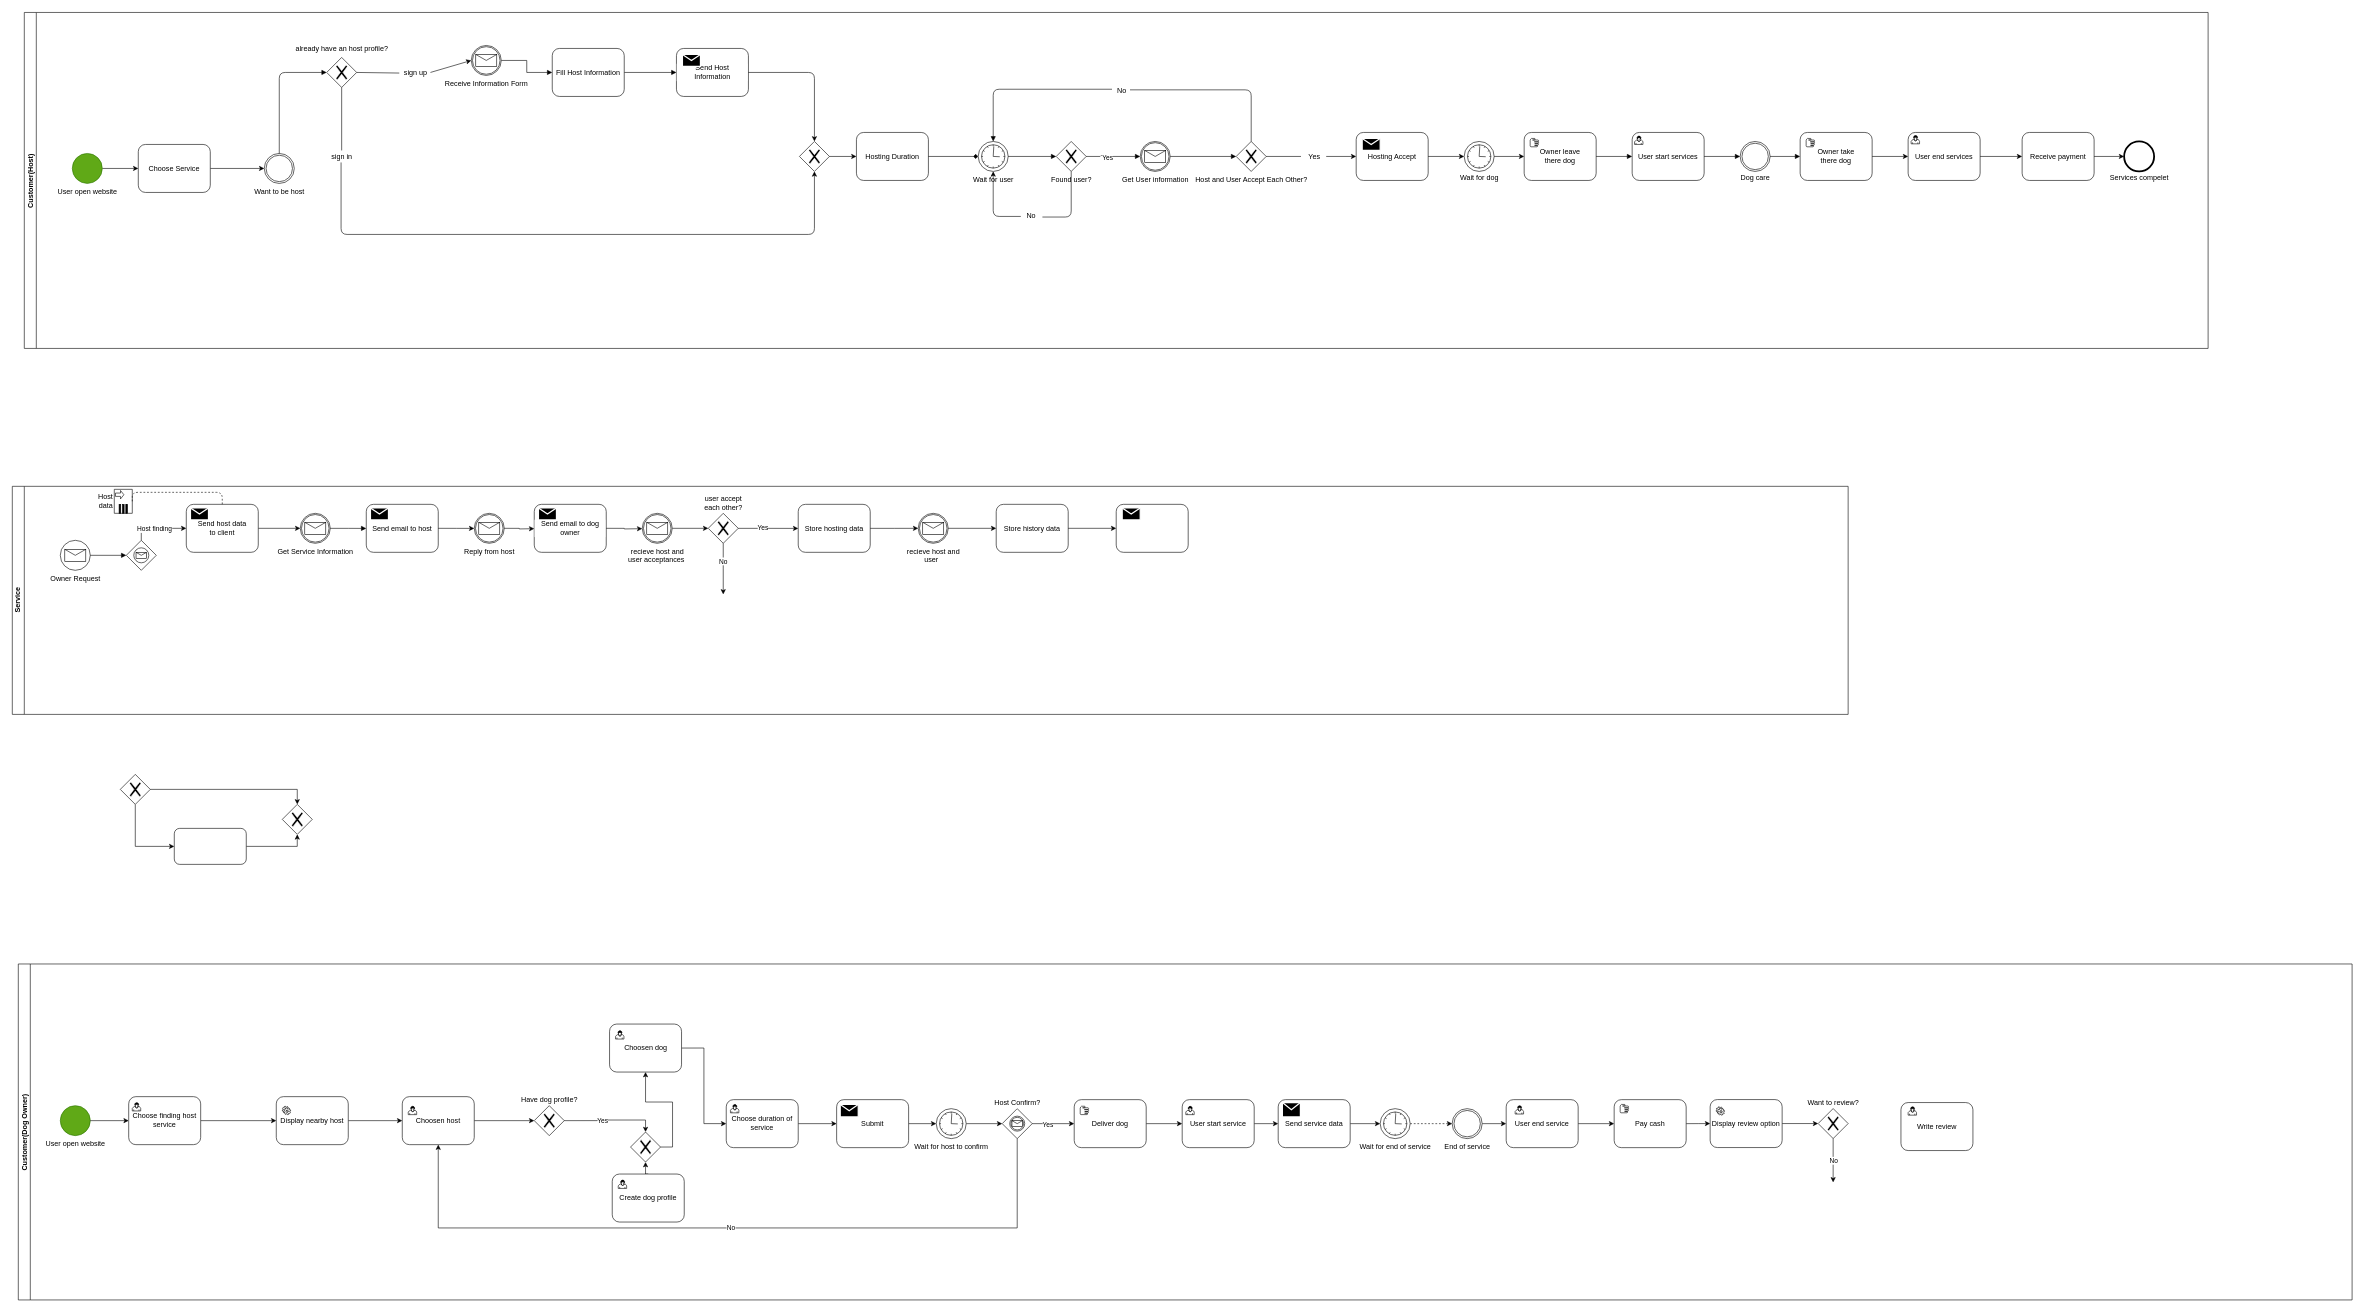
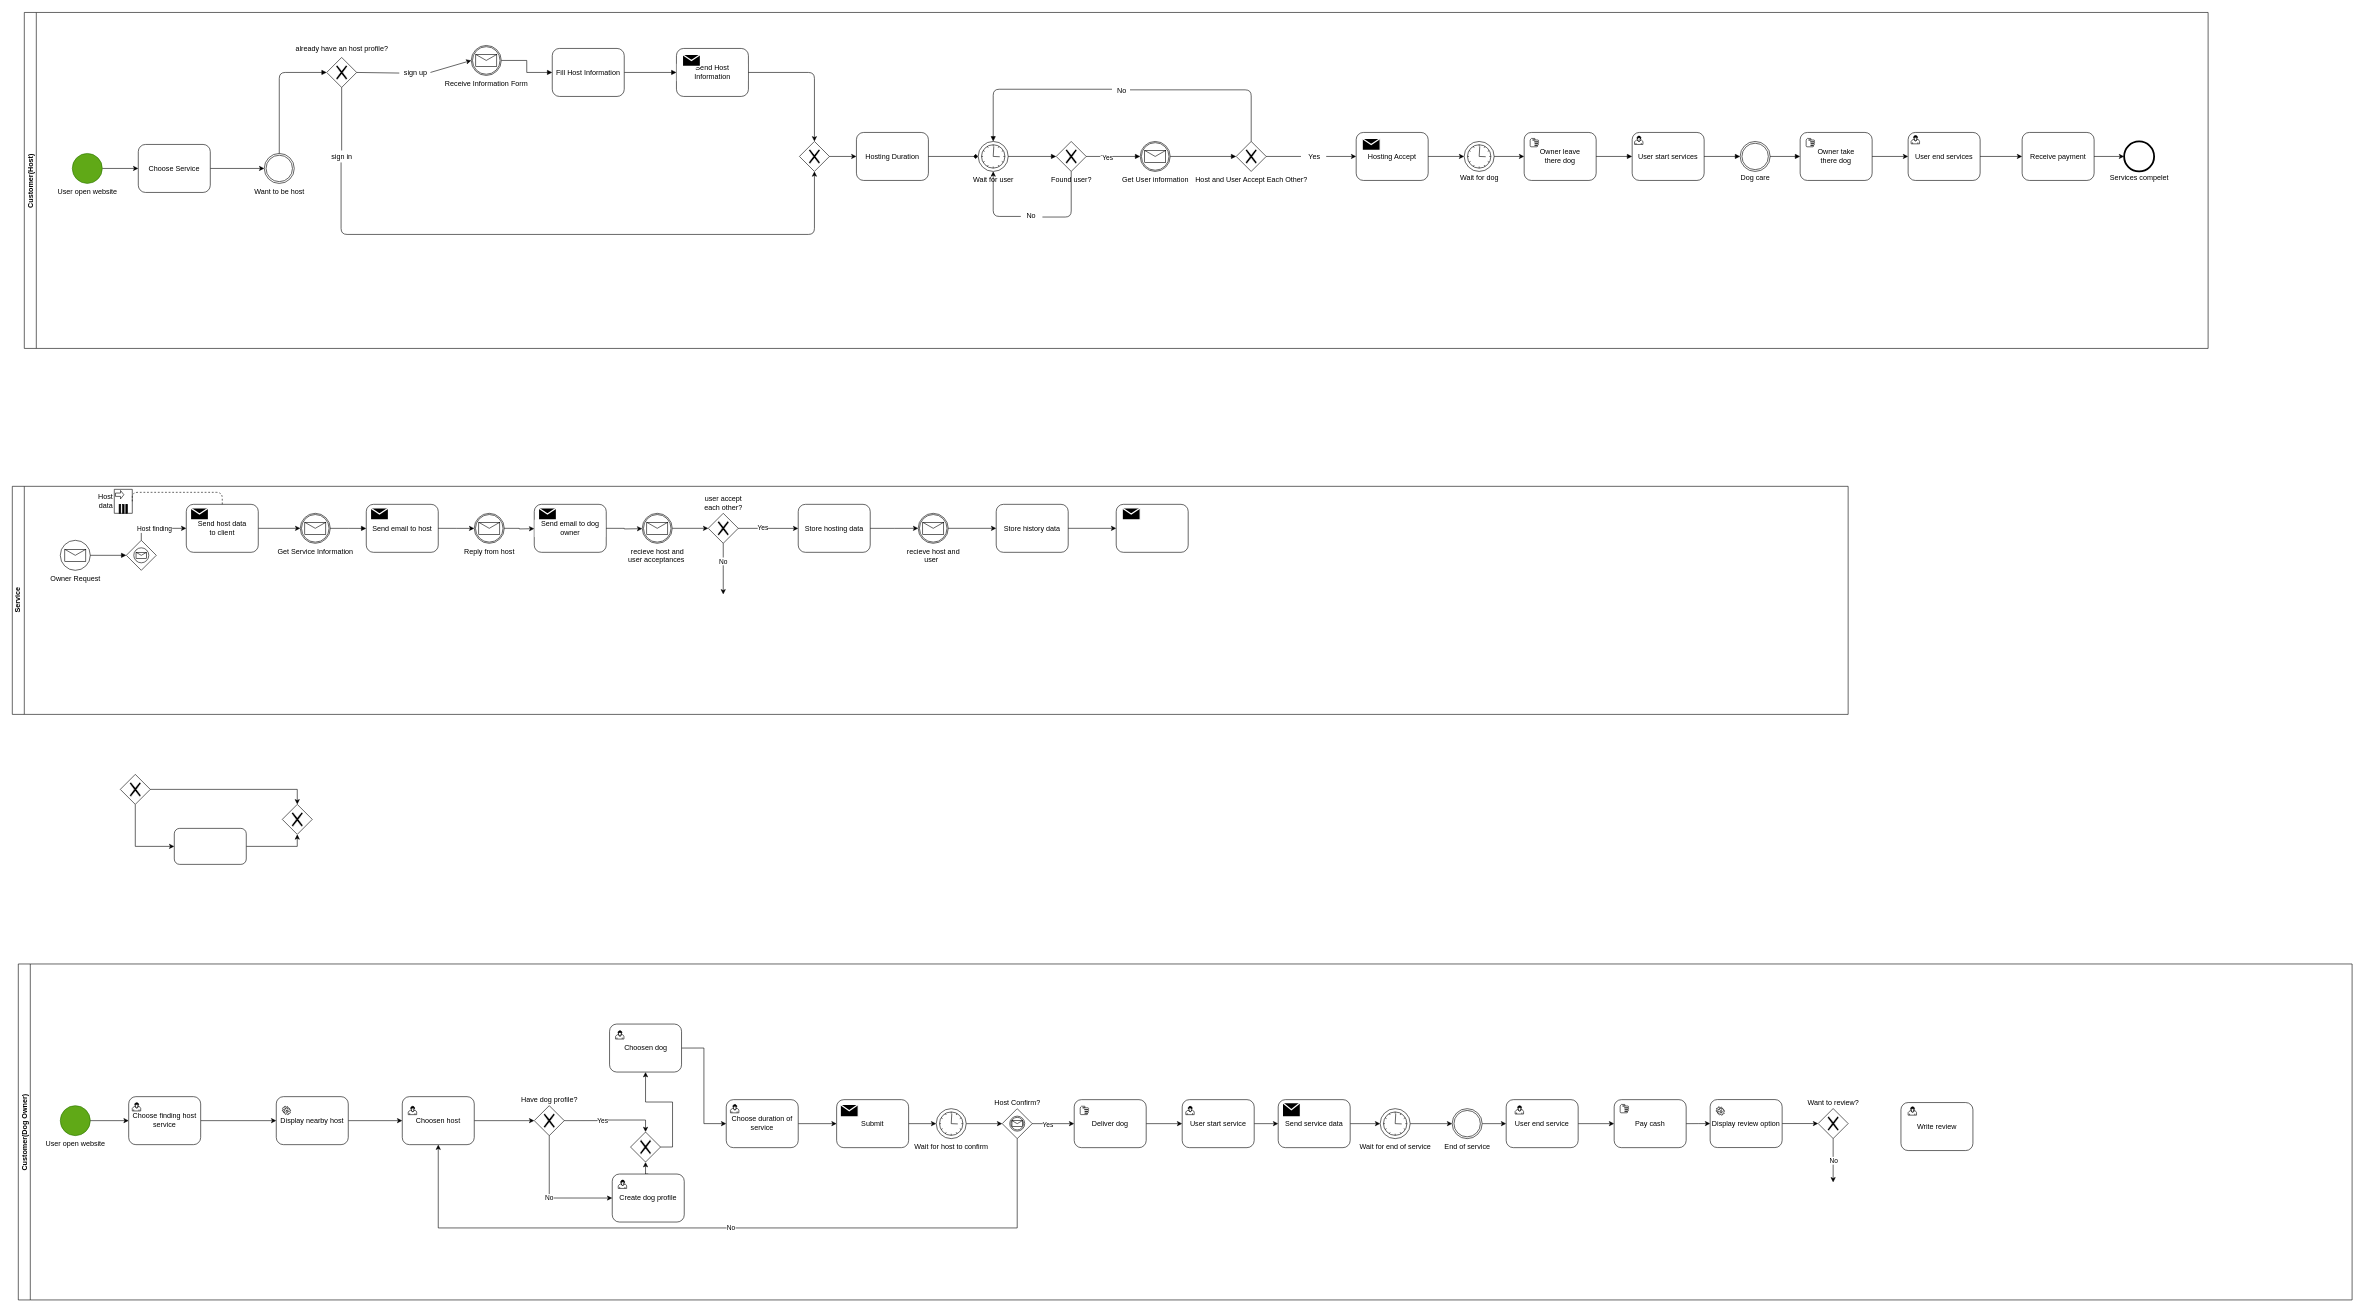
(1428, 1124) -> (1428, 1124)
none -> (549, 1198)
